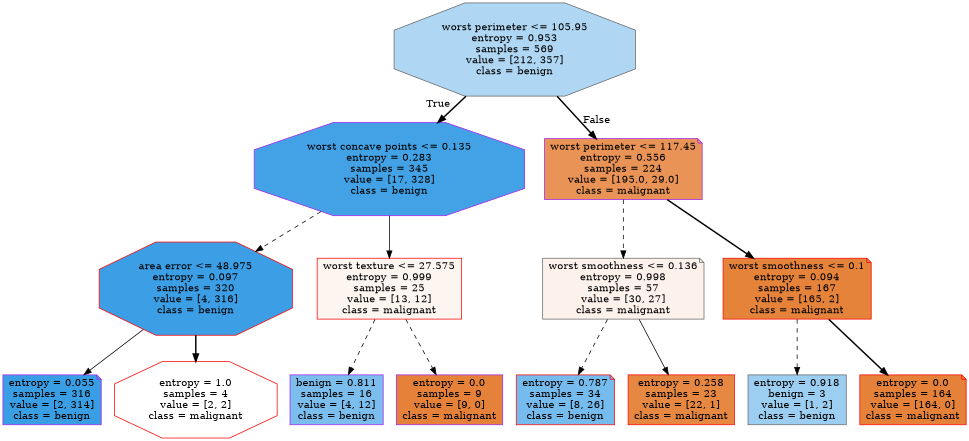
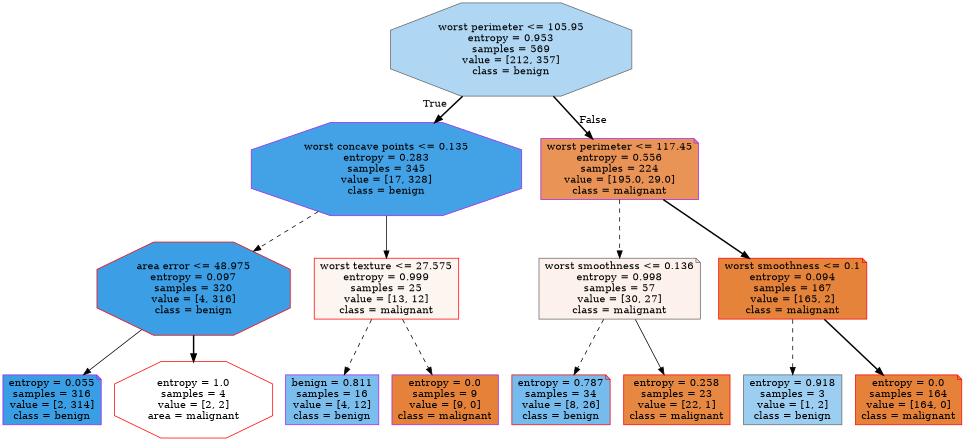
(196, 400) -> (194, 400)
(797, 400) -> (793, 400)
